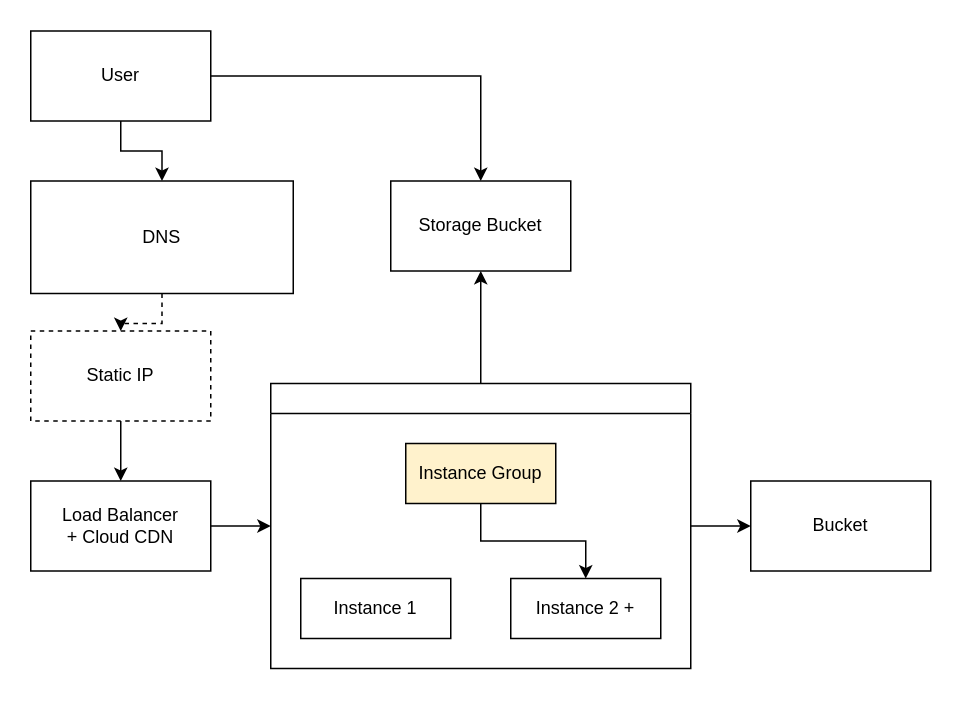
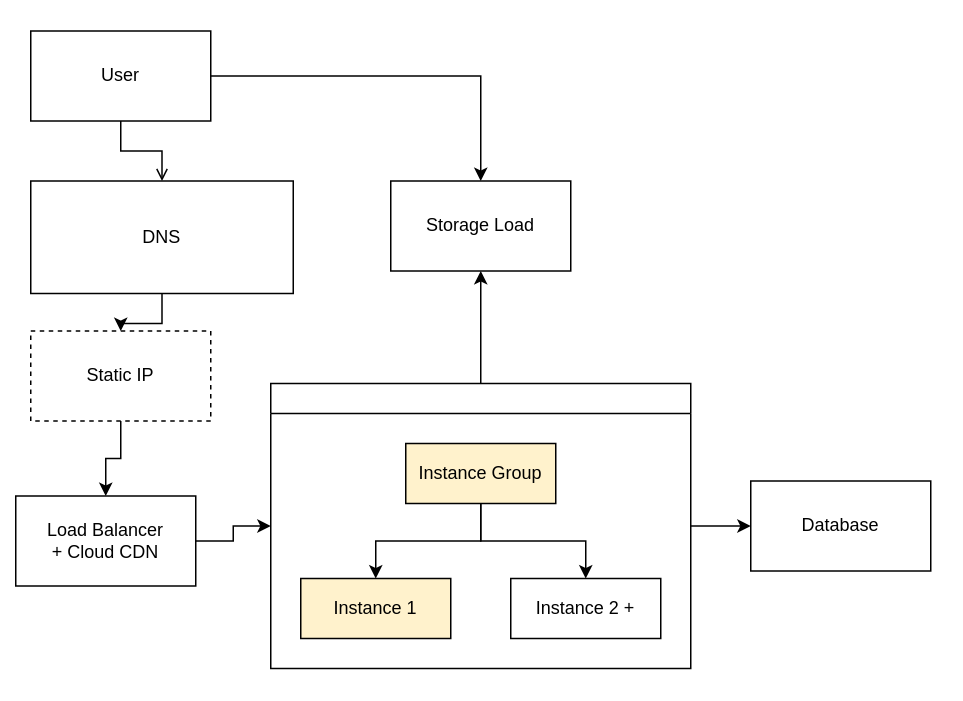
(162, 169) -> (162, 171)
(481, 226) -> (481, 226)
(158, 323) -> (158, 323)
(121, 526) -> (106, 541)
(841, 526) -> (841, 526)
none -> (414, 541)
(376, 608) -> (376, 608)
